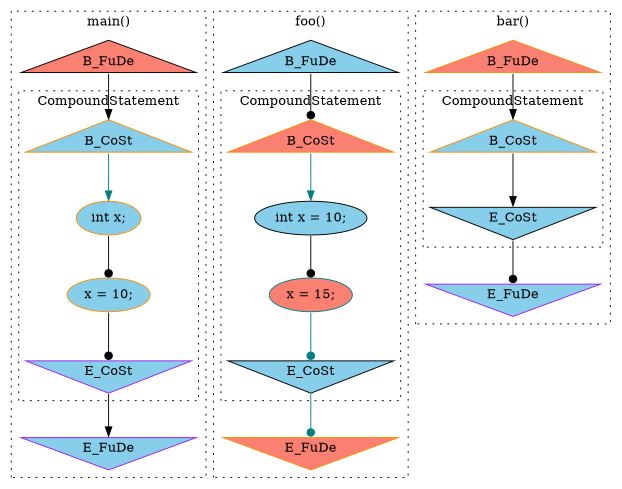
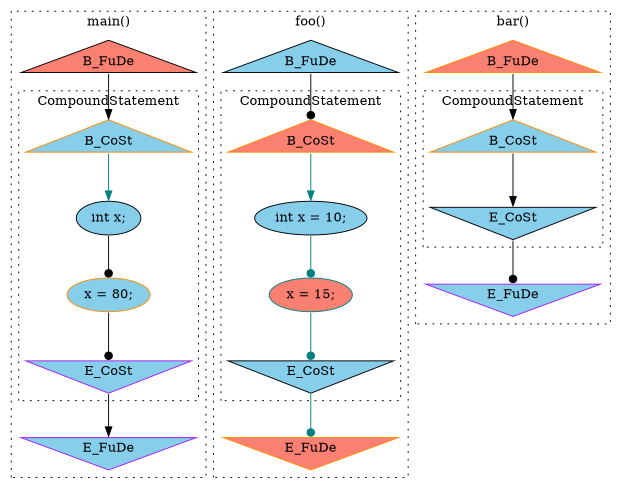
(109, 218) -> (109, 218)
(311, 253) -> (311, 253)
(109, 295) -> (109, 295)
